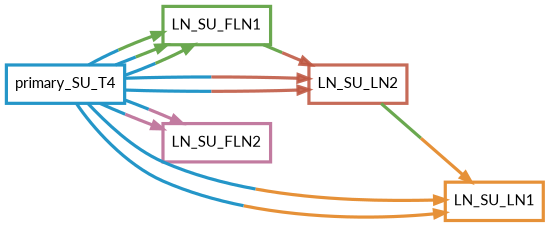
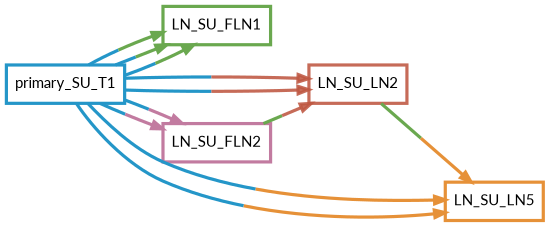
(282, 53) -> (282, 116)
(66, 84) -> (66, 84)
(494, 201) -> (494, 201)
